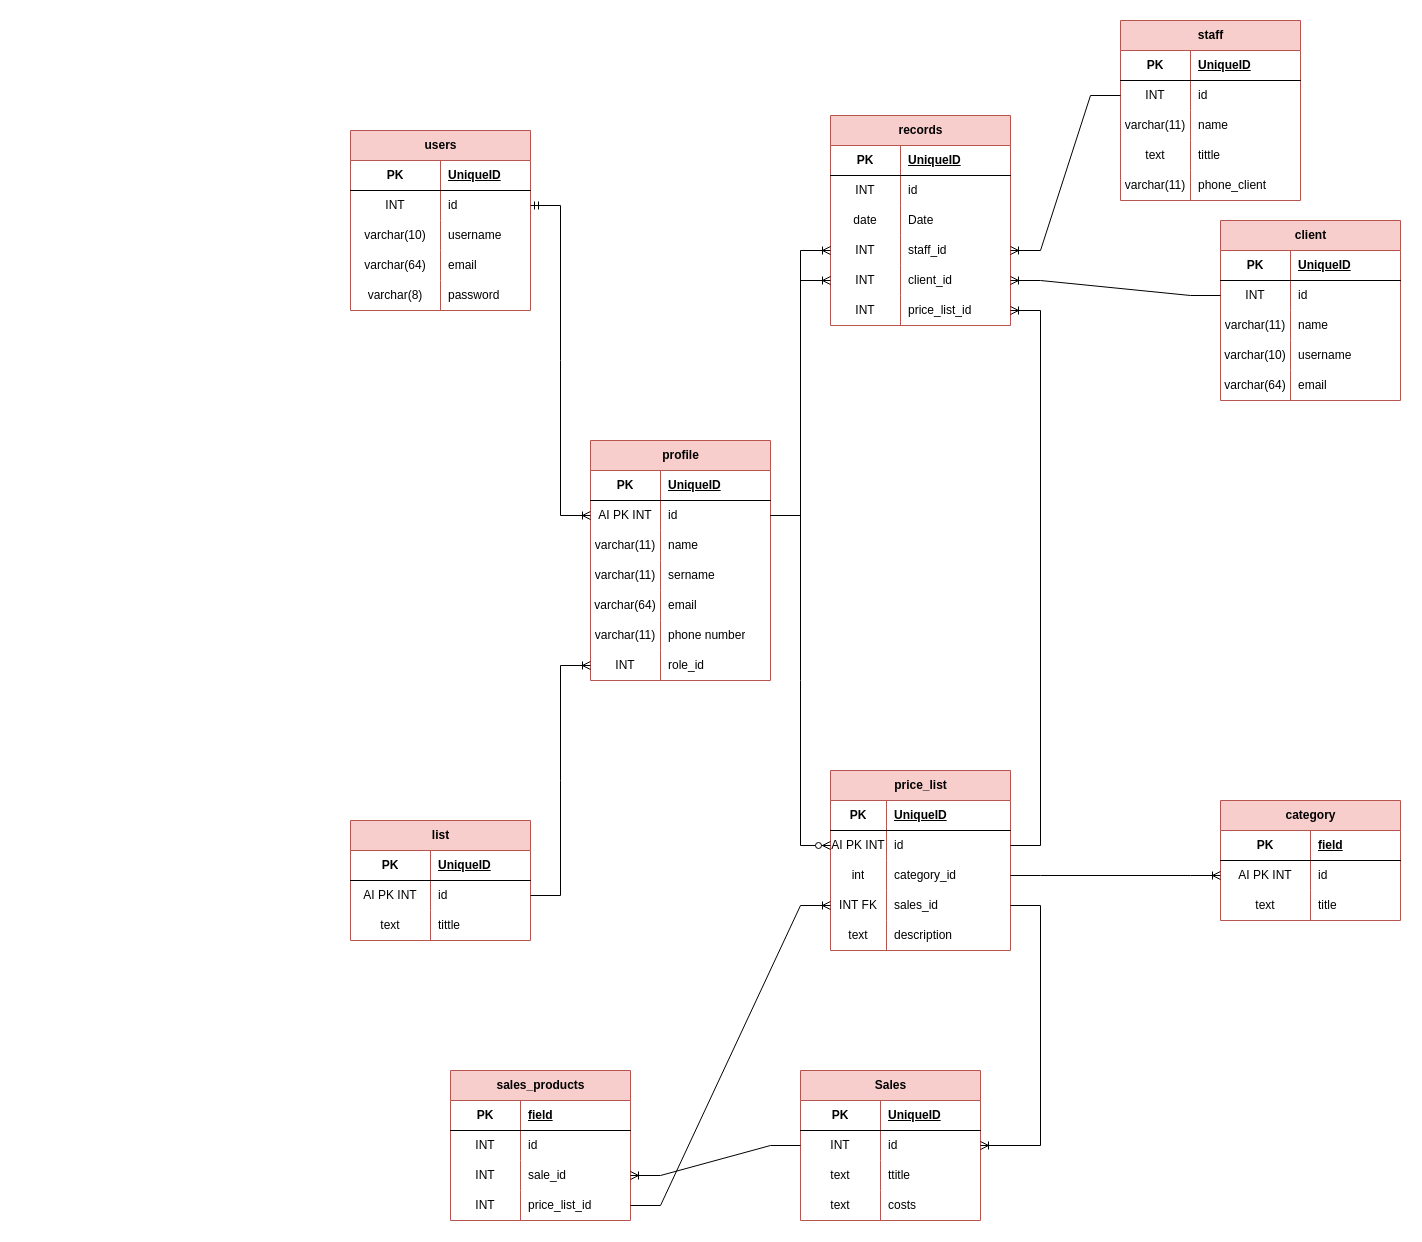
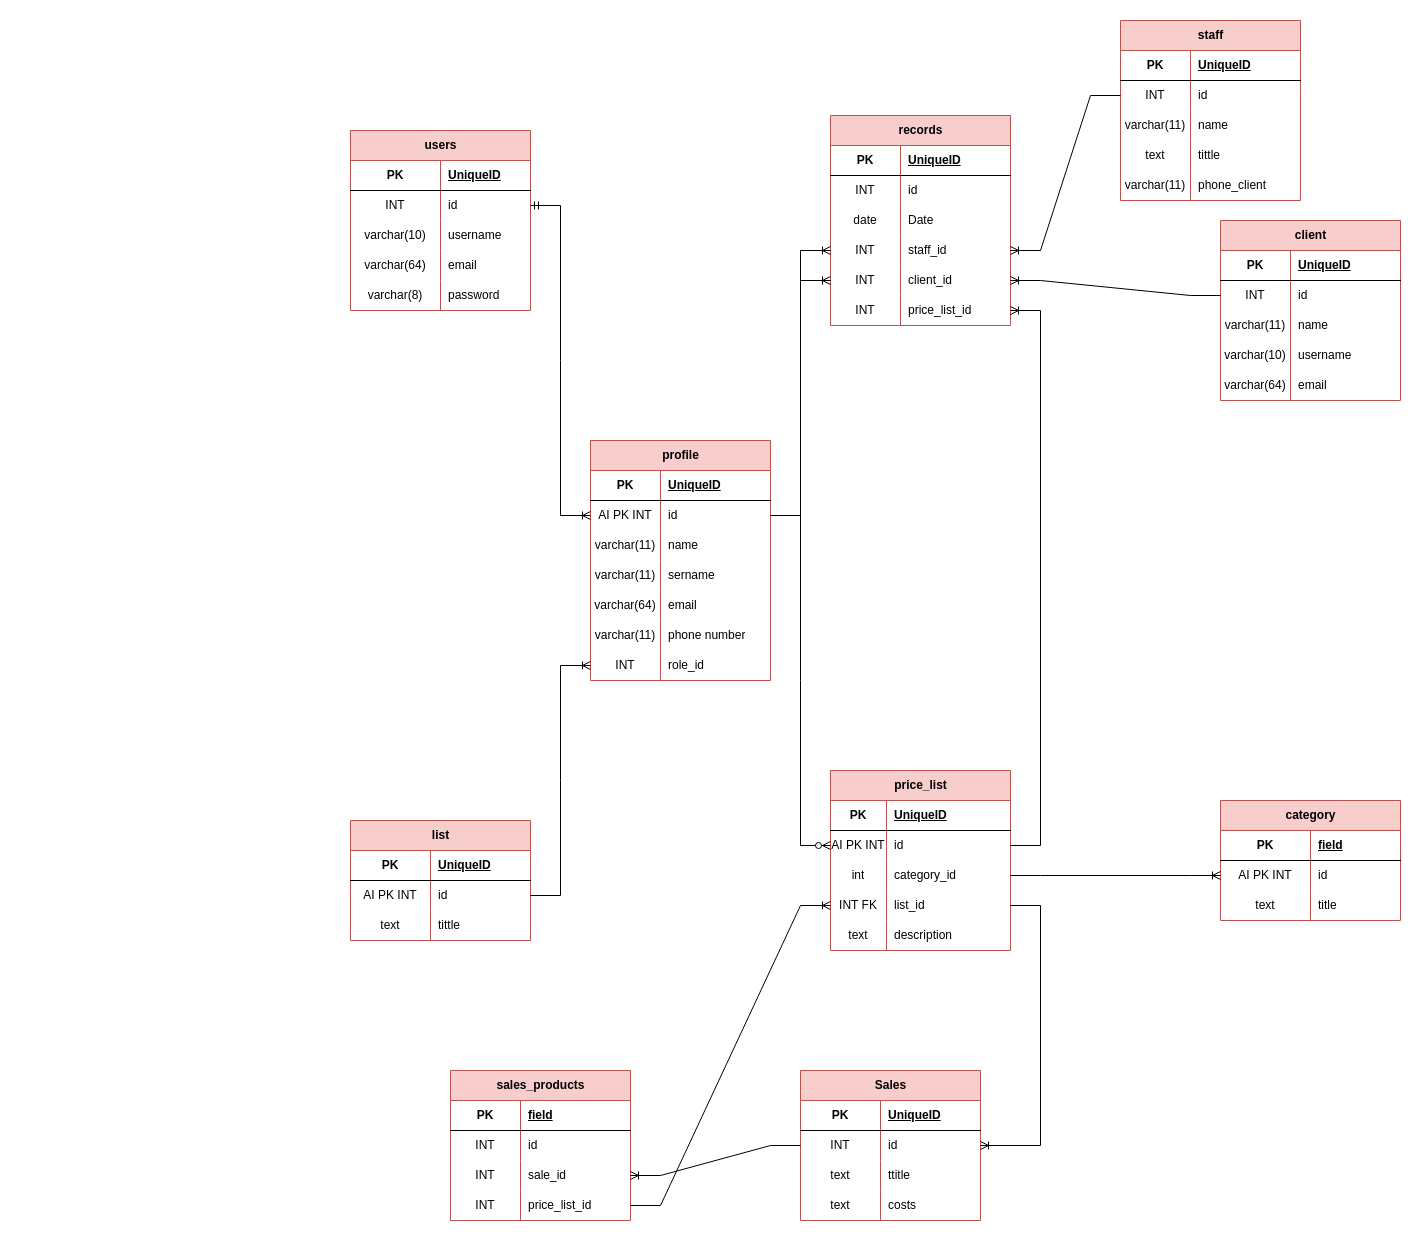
(918, 906) -> (913, 906)
